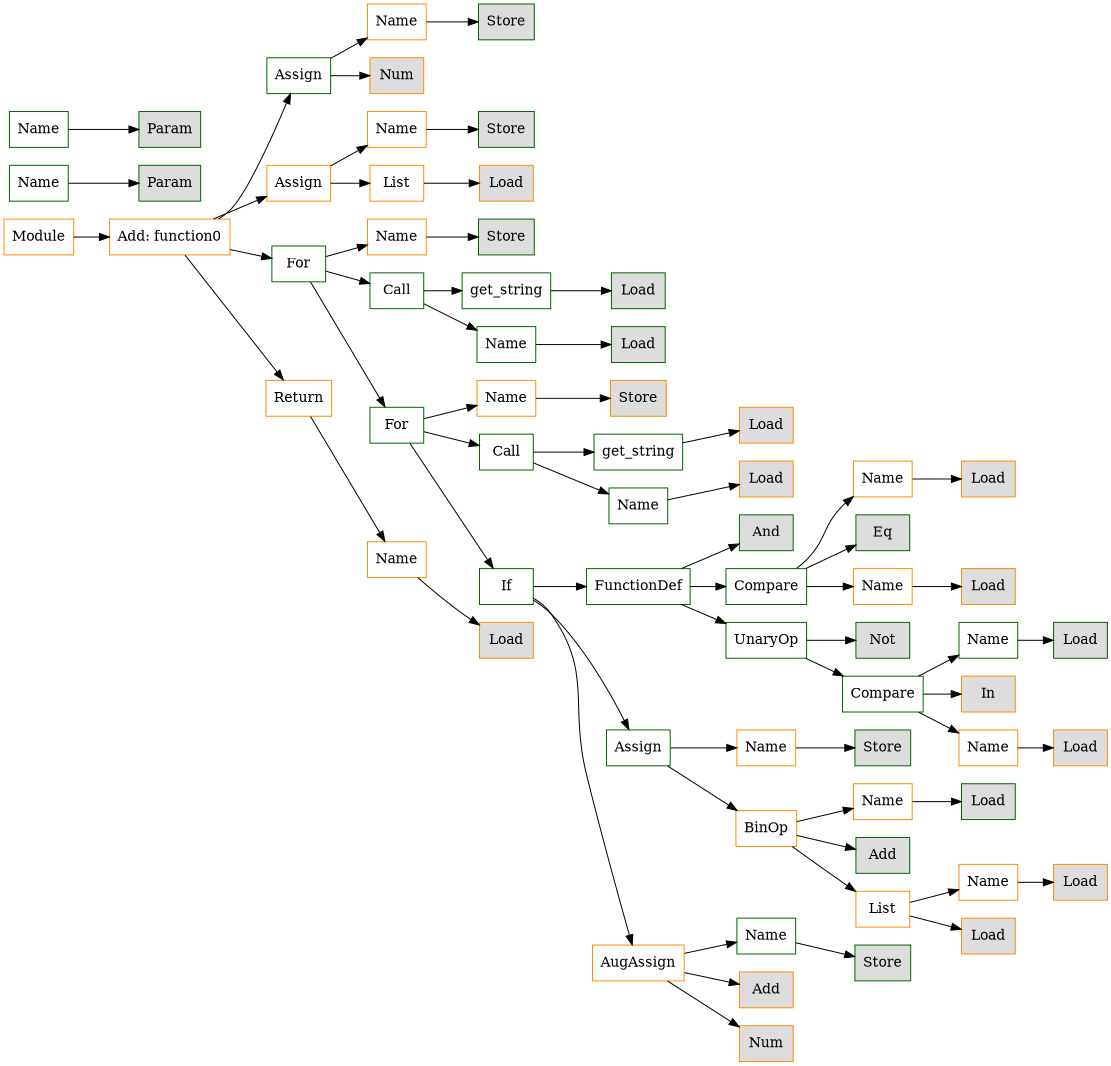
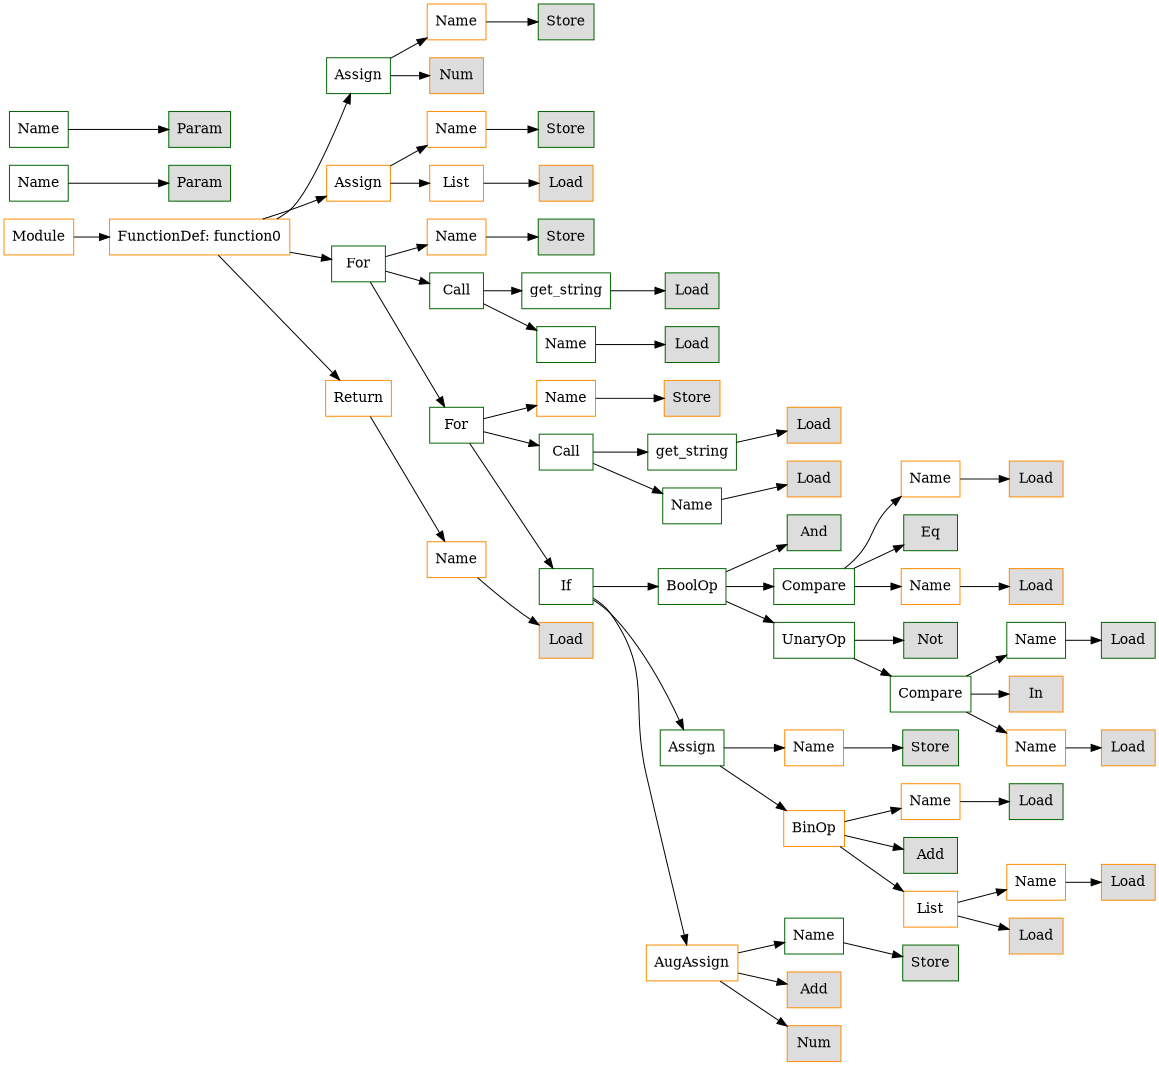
(170, 237) -> (200, 237)
(638, 587) -> (692, 587)
